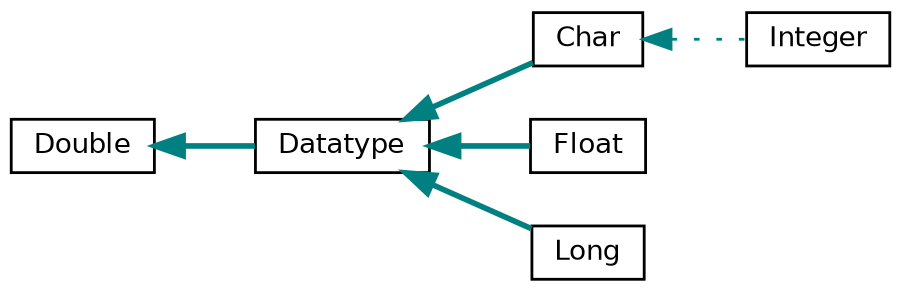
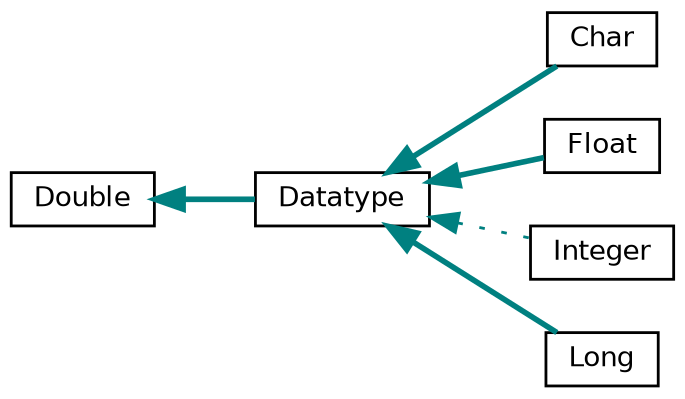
(709, 39) -> (494, 230)
